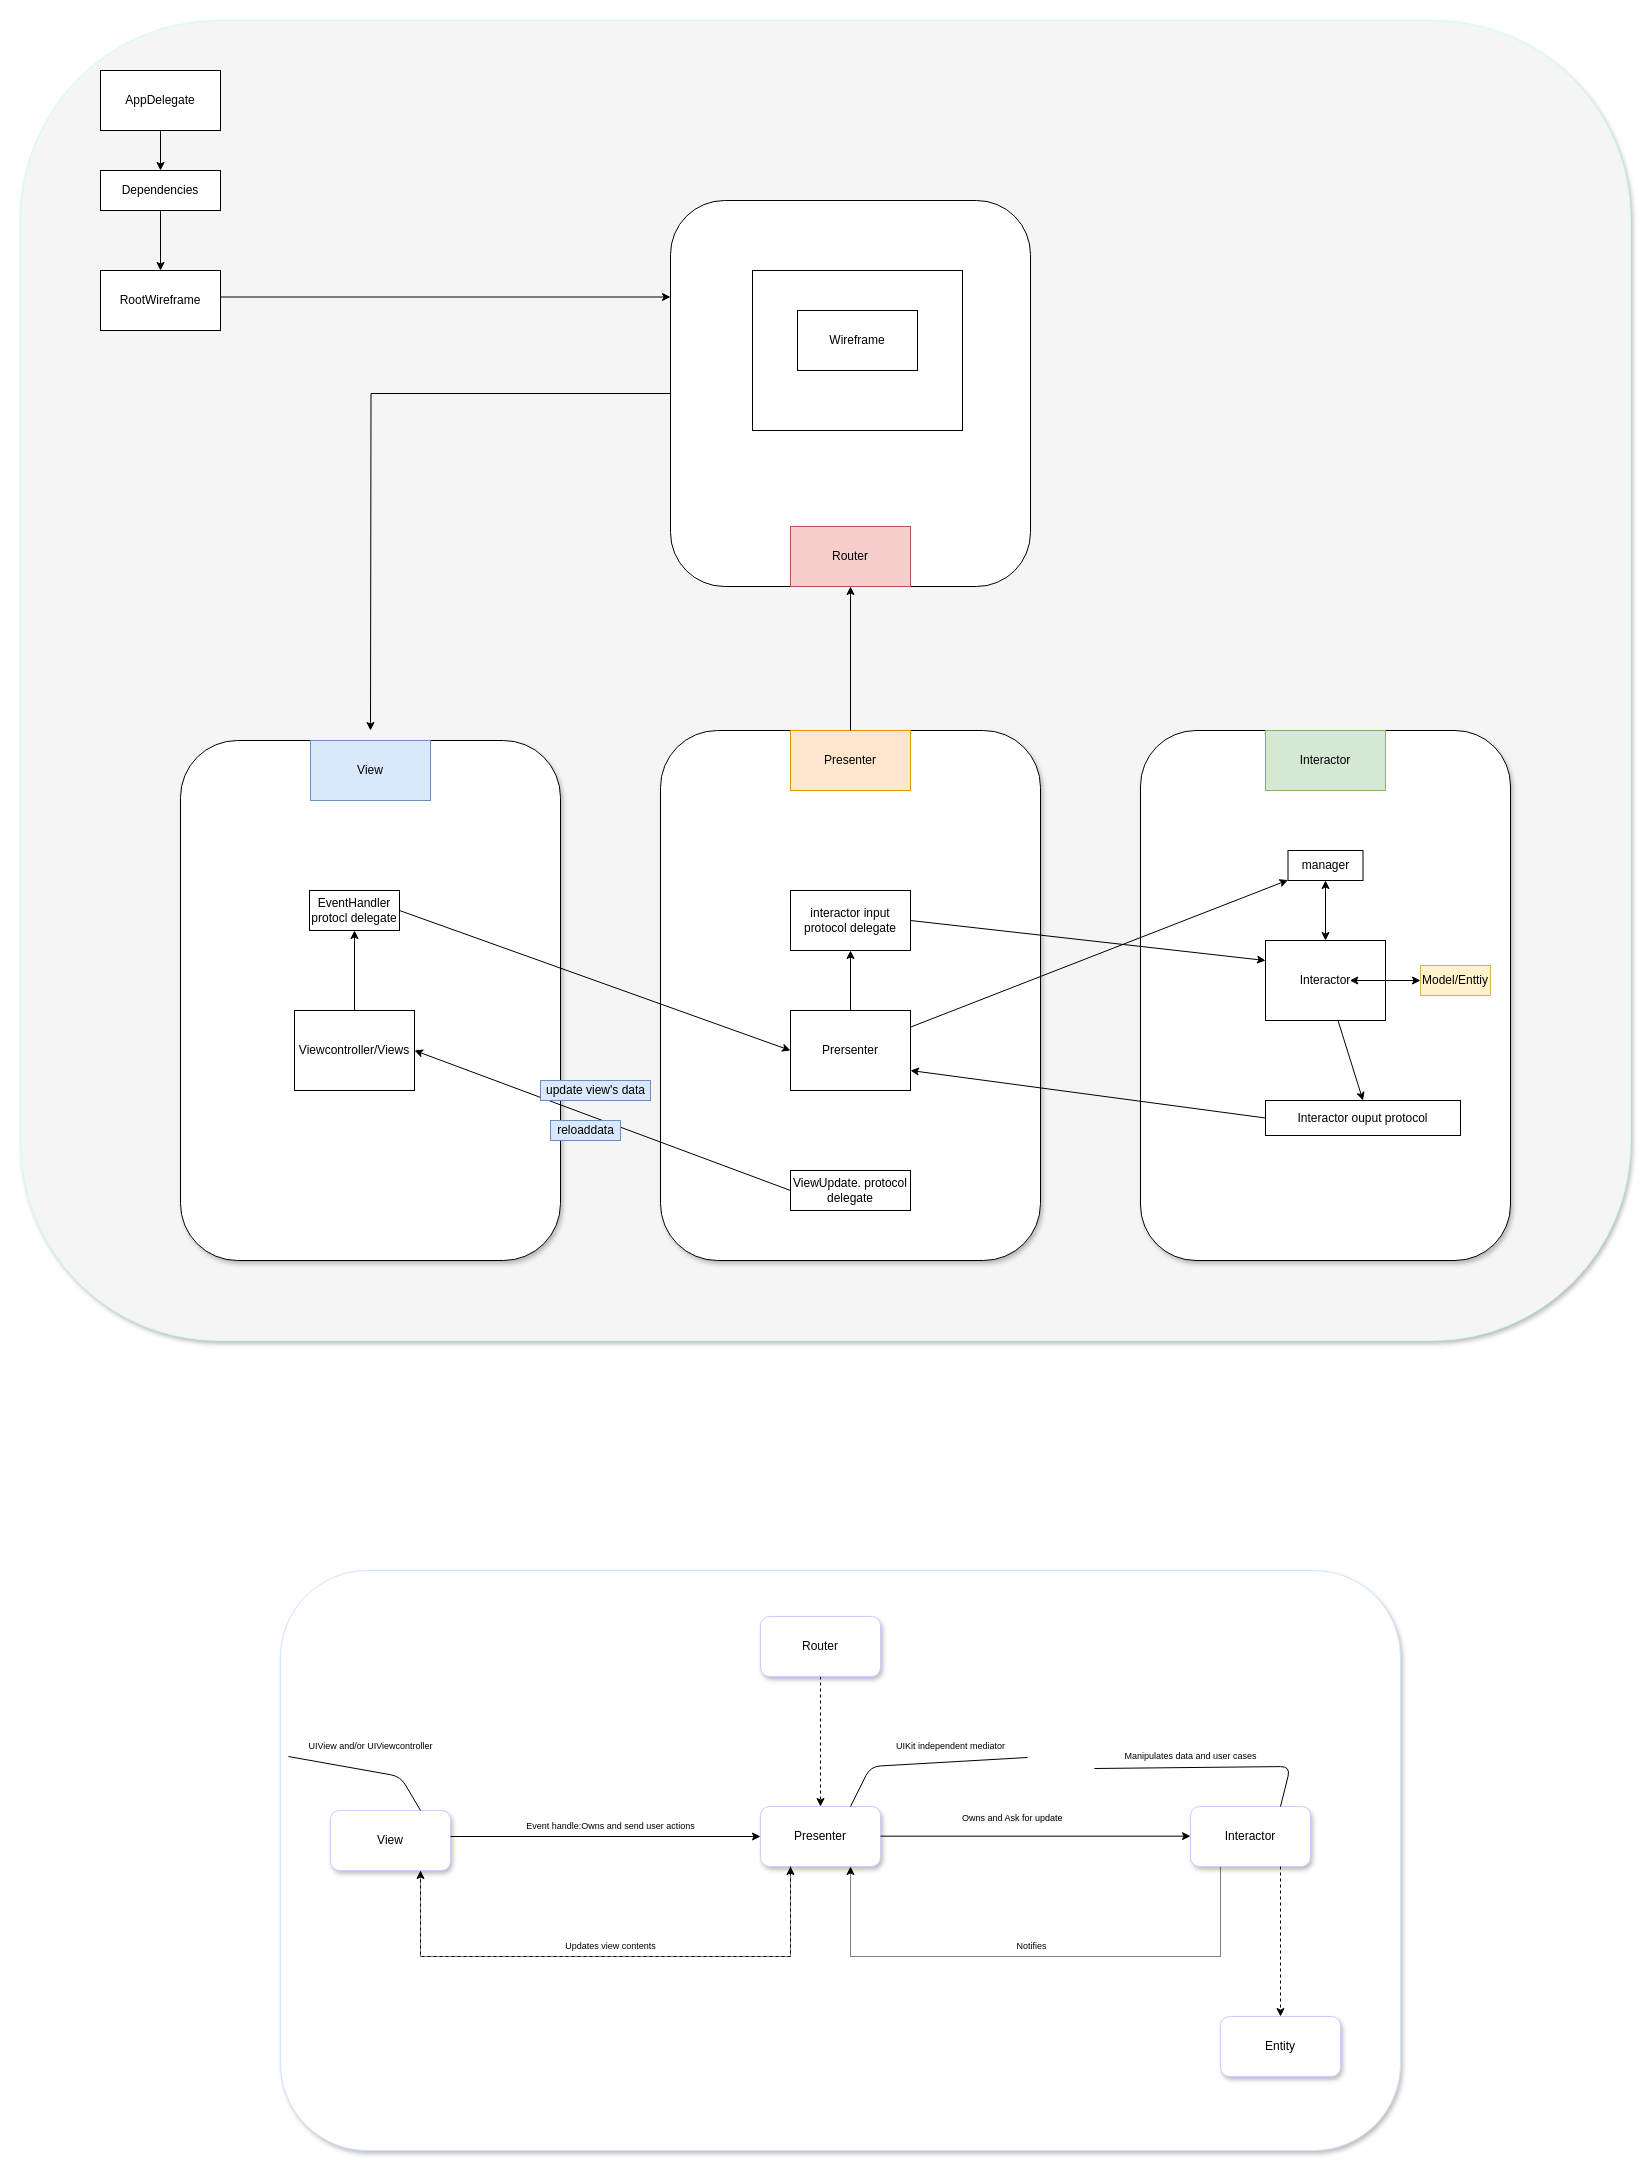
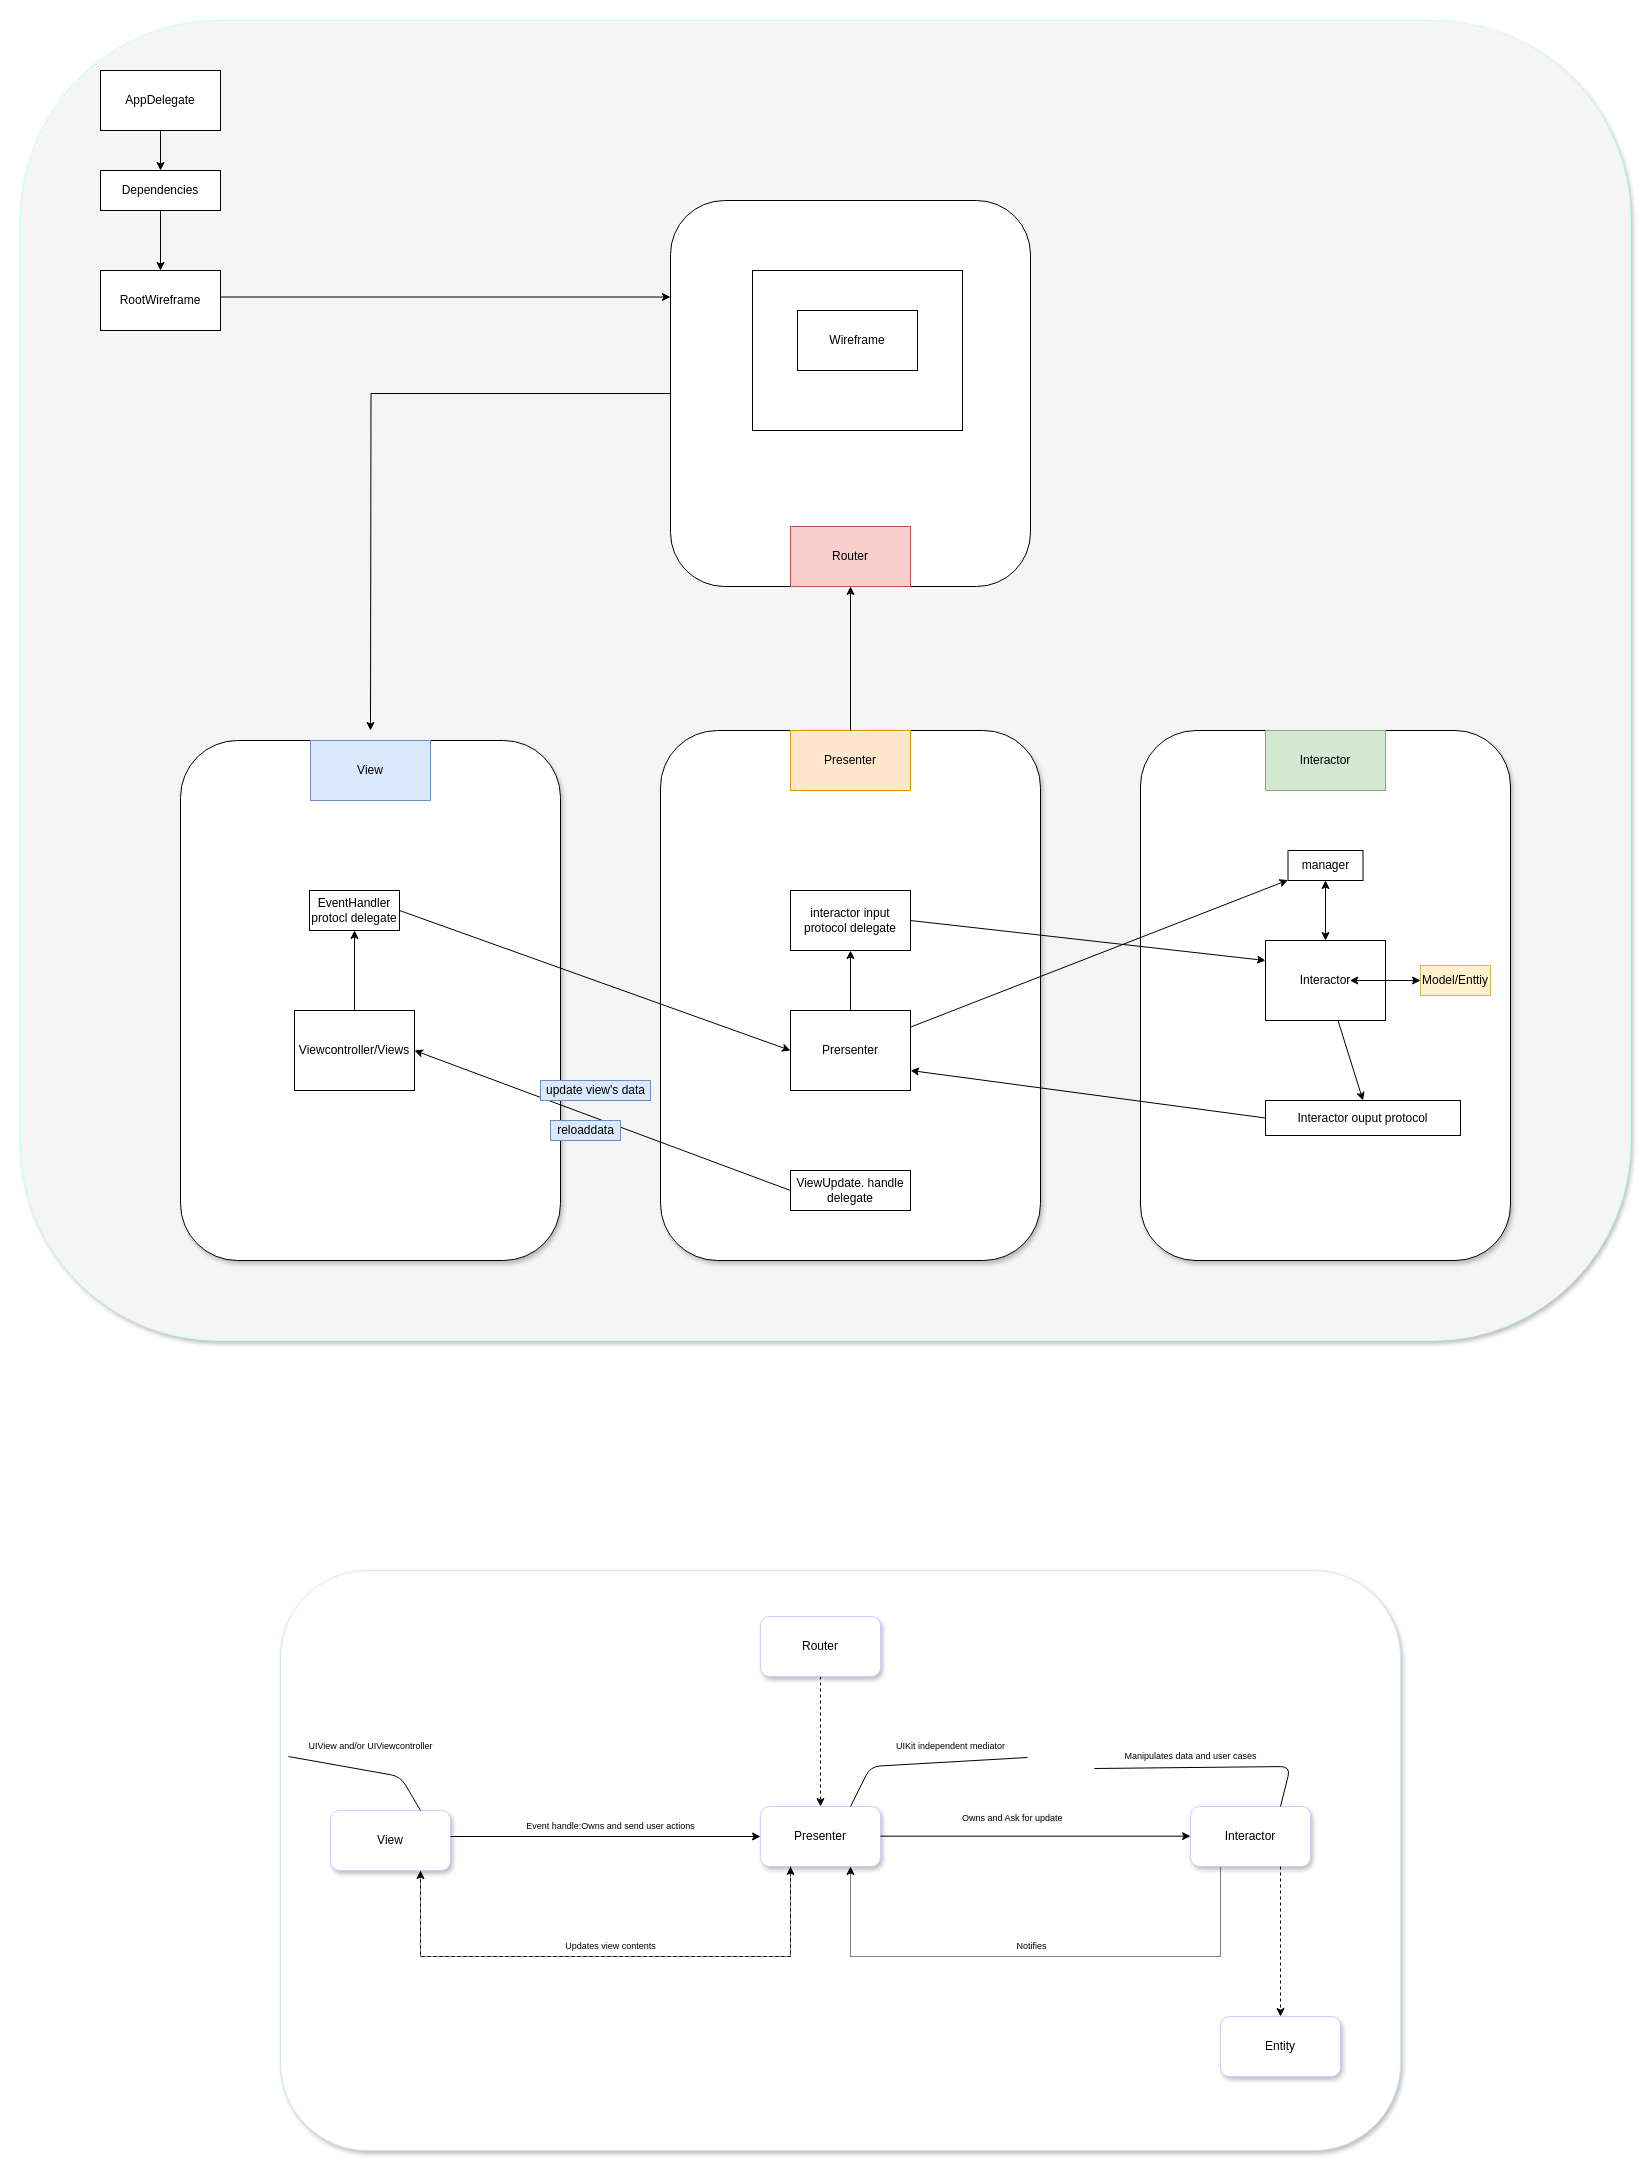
(851, 1191) -> (851, 1191)
